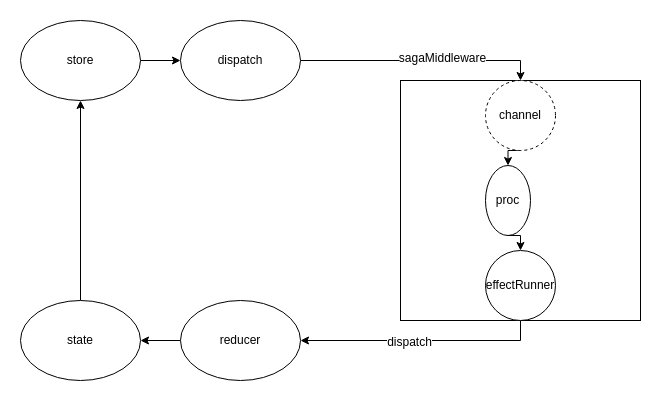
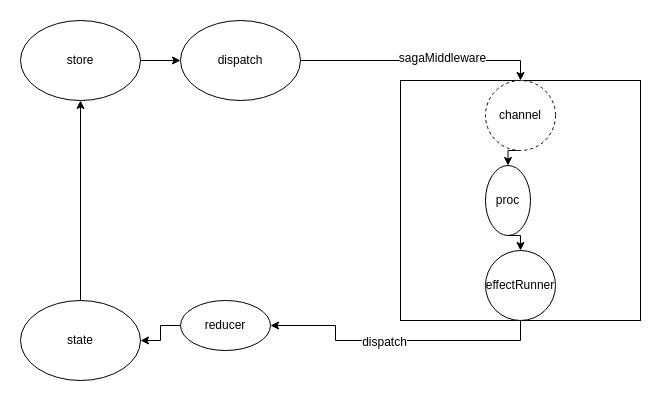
(241, 341) -> (226, 326)
